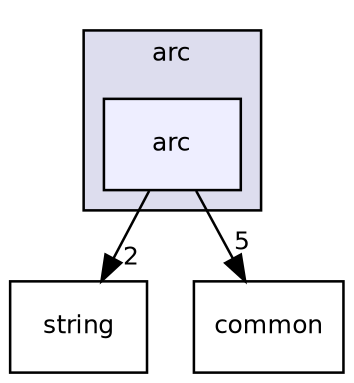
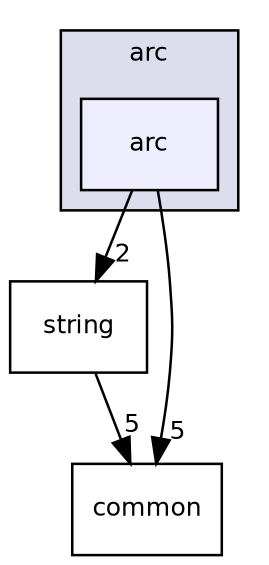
none -> (108, 407)
